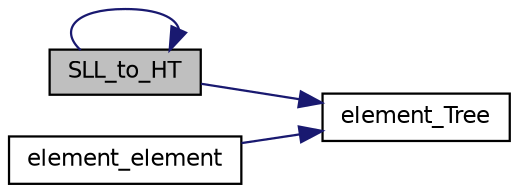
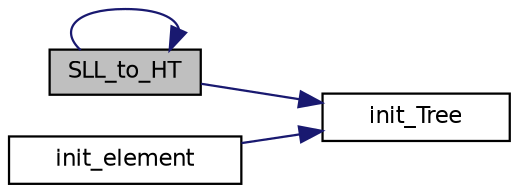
(416, 117) -> (416, 117)
(125, 160) -> (125, 160)
